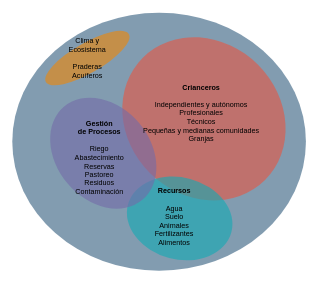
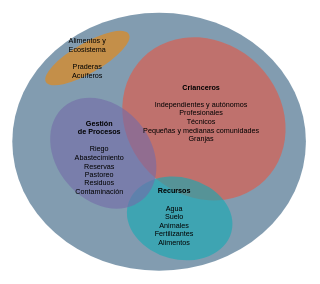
(88, 58) -> (88, 58)
